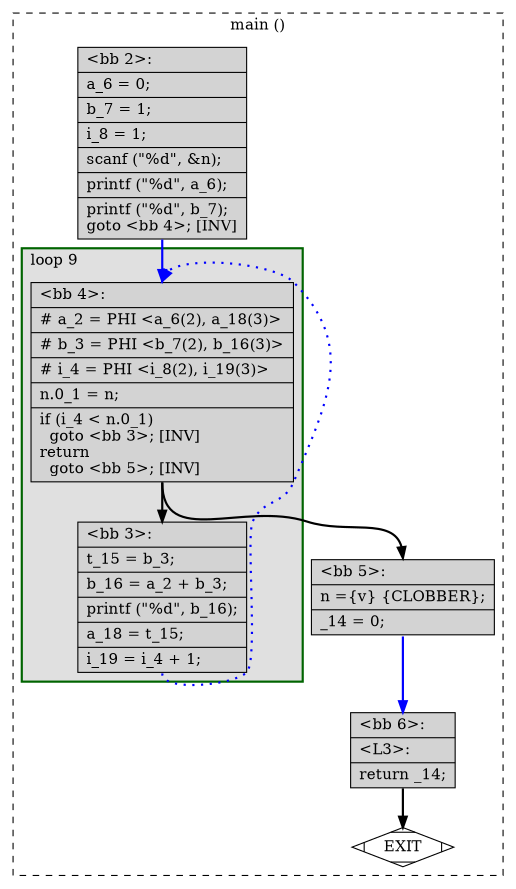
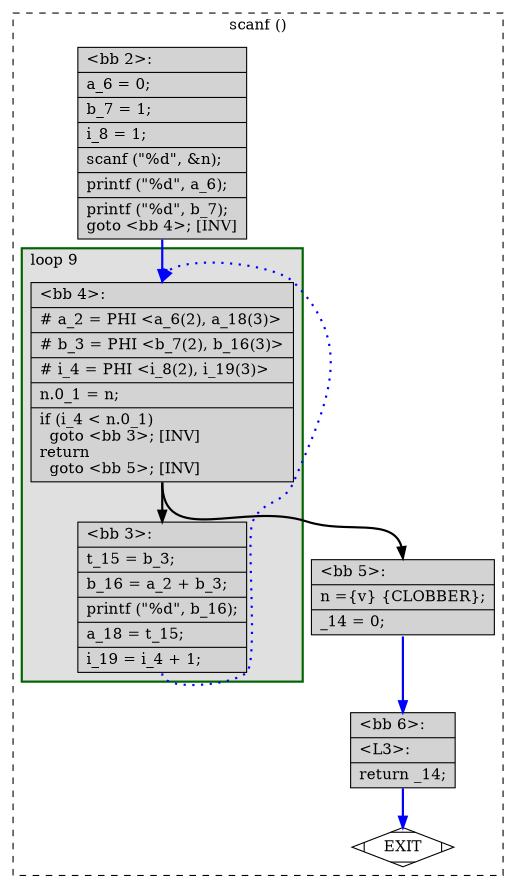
(258, 26) -> (258, 26)
(403, 802) -> (403, 802)
